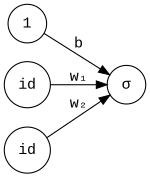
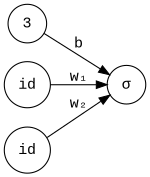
(27, 24) -> (27, 24)
